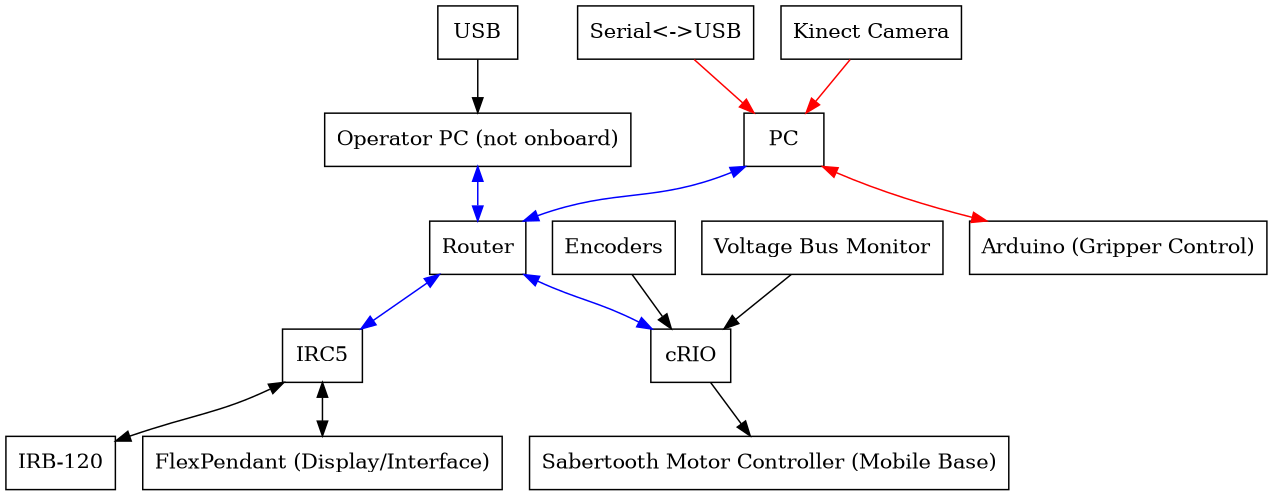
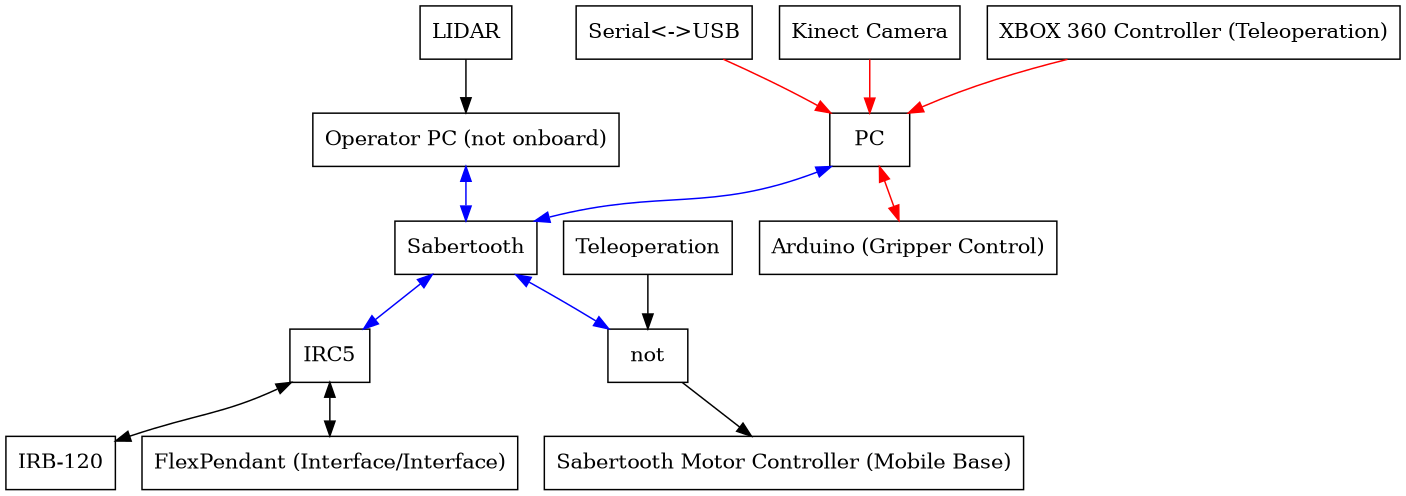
(478, 33) -> (466, 33)
none -> (1194, 33)
(478, 248) -> (466, 248)
(614, 248) -> (648, 248)
(822, 248) -> none
(691, 356) -> (648, 356)
(322, 463) -> (330, 463)
